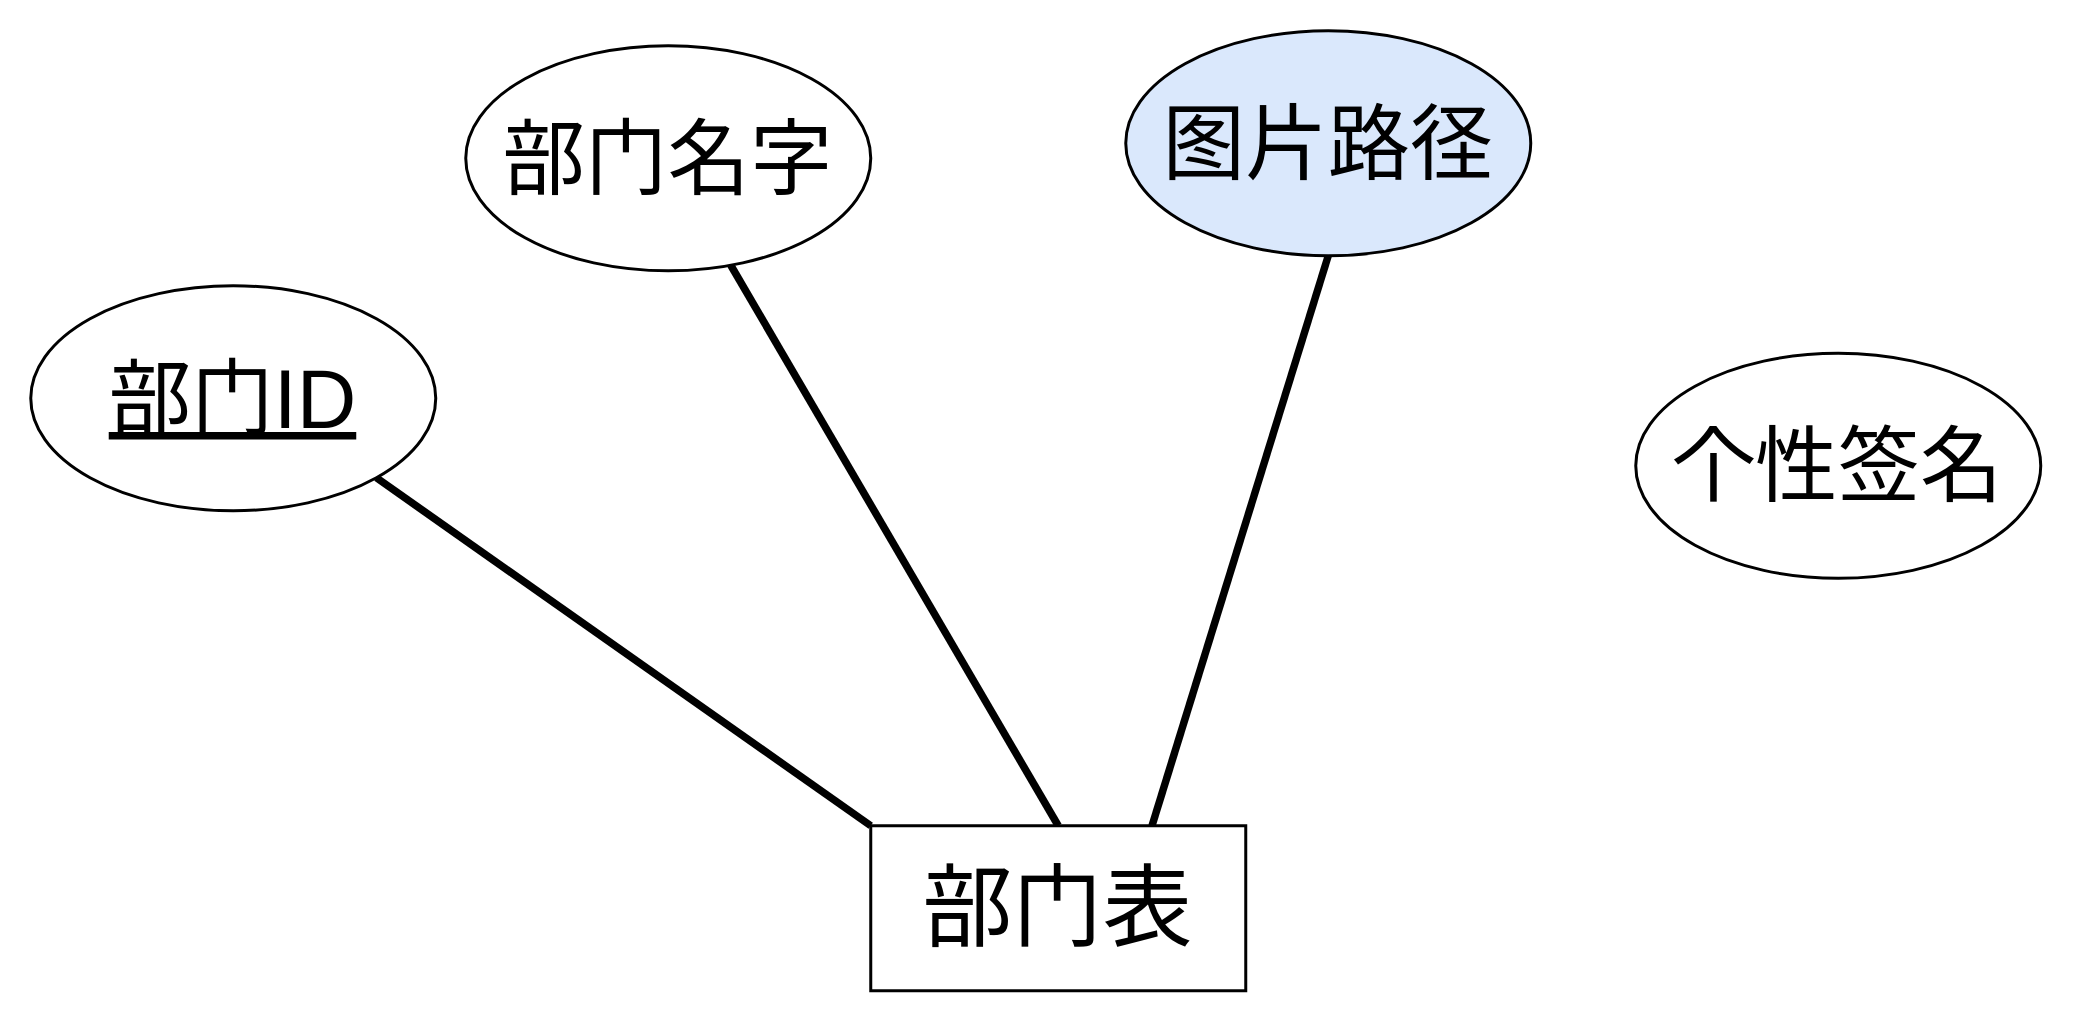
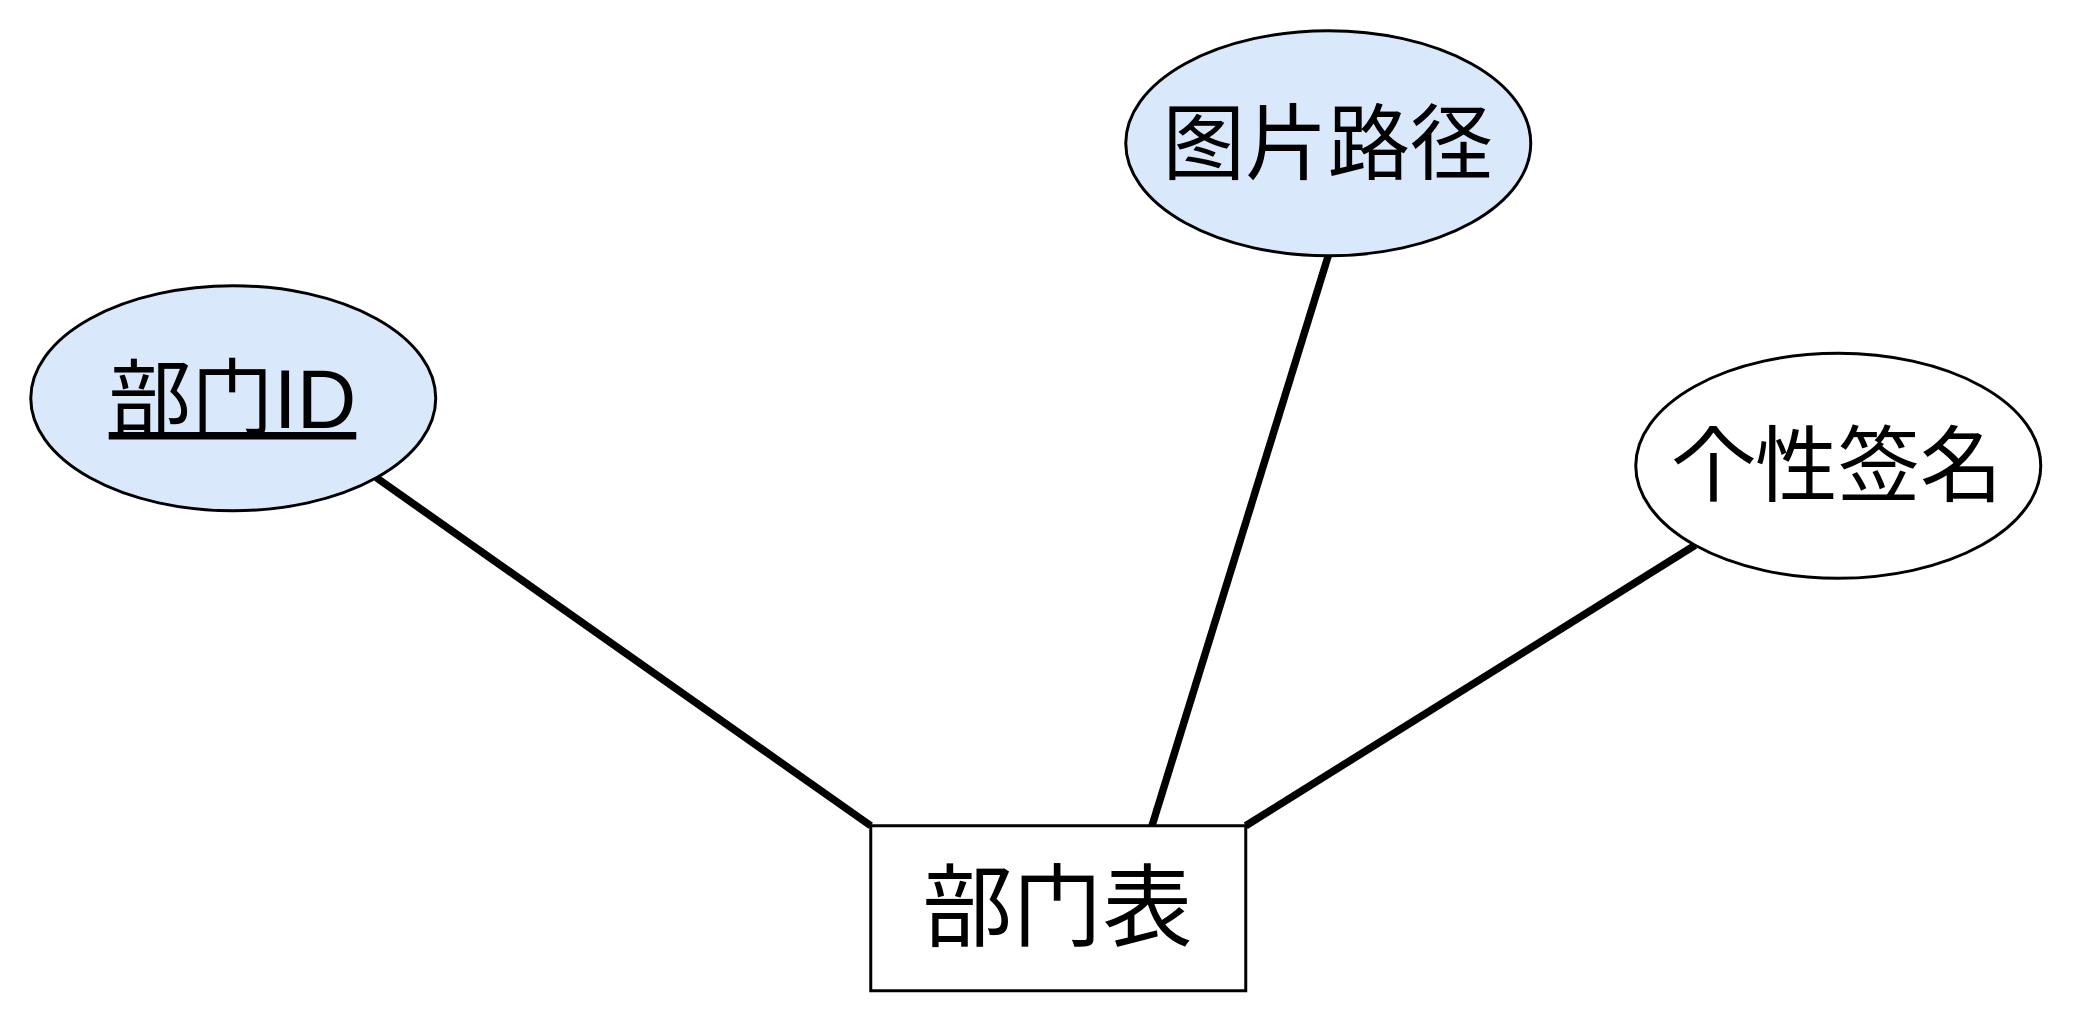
(668, 158) -> none
(233, 398) -> (233, 398)
(894, 545) -> none
none -> (1470, 686)
